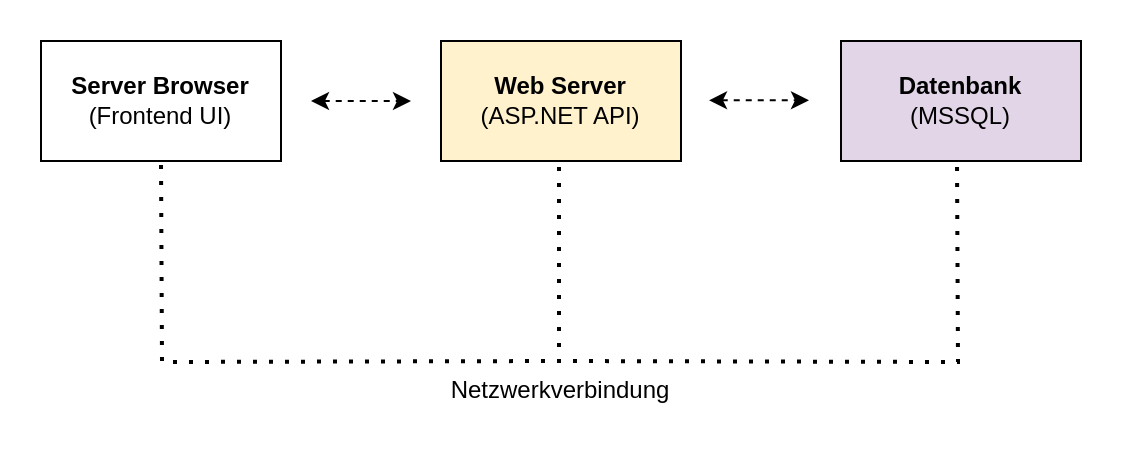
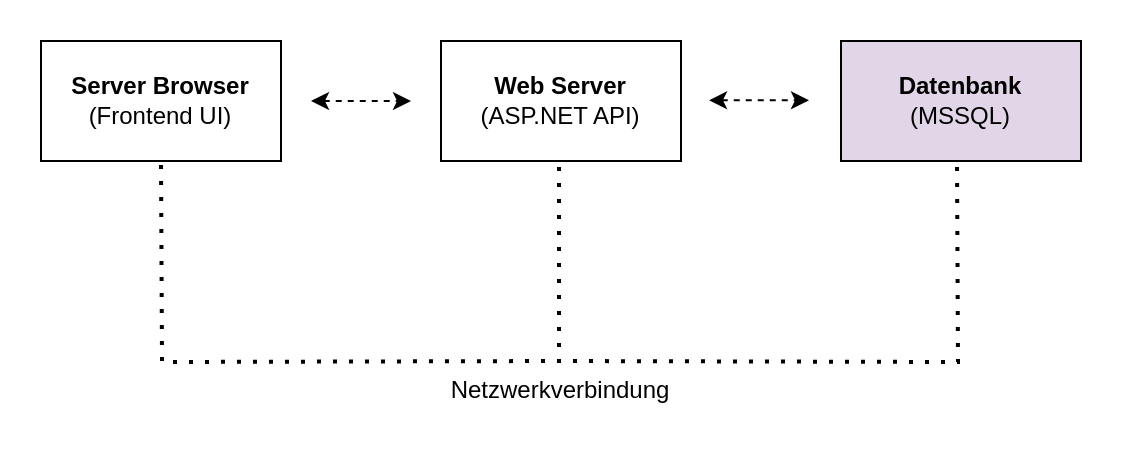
(561, 101) -> (561, 101)
